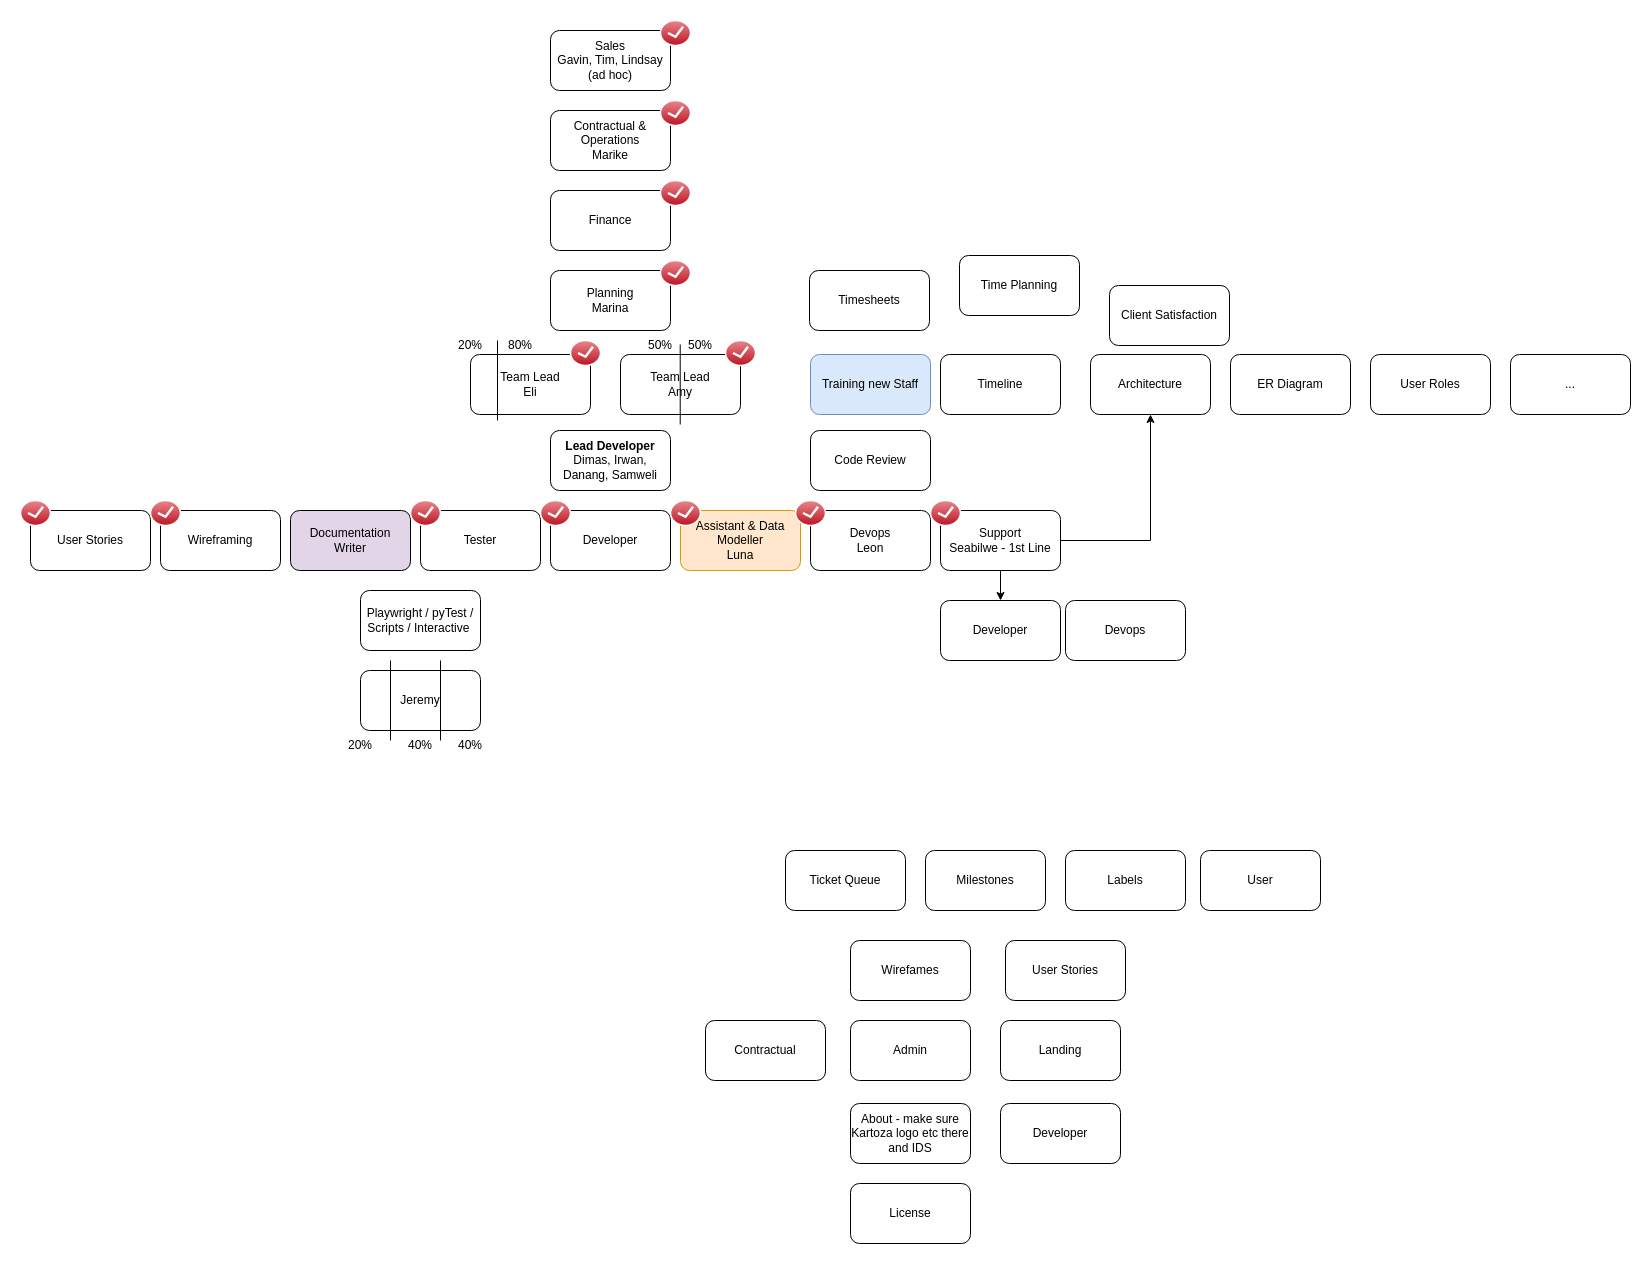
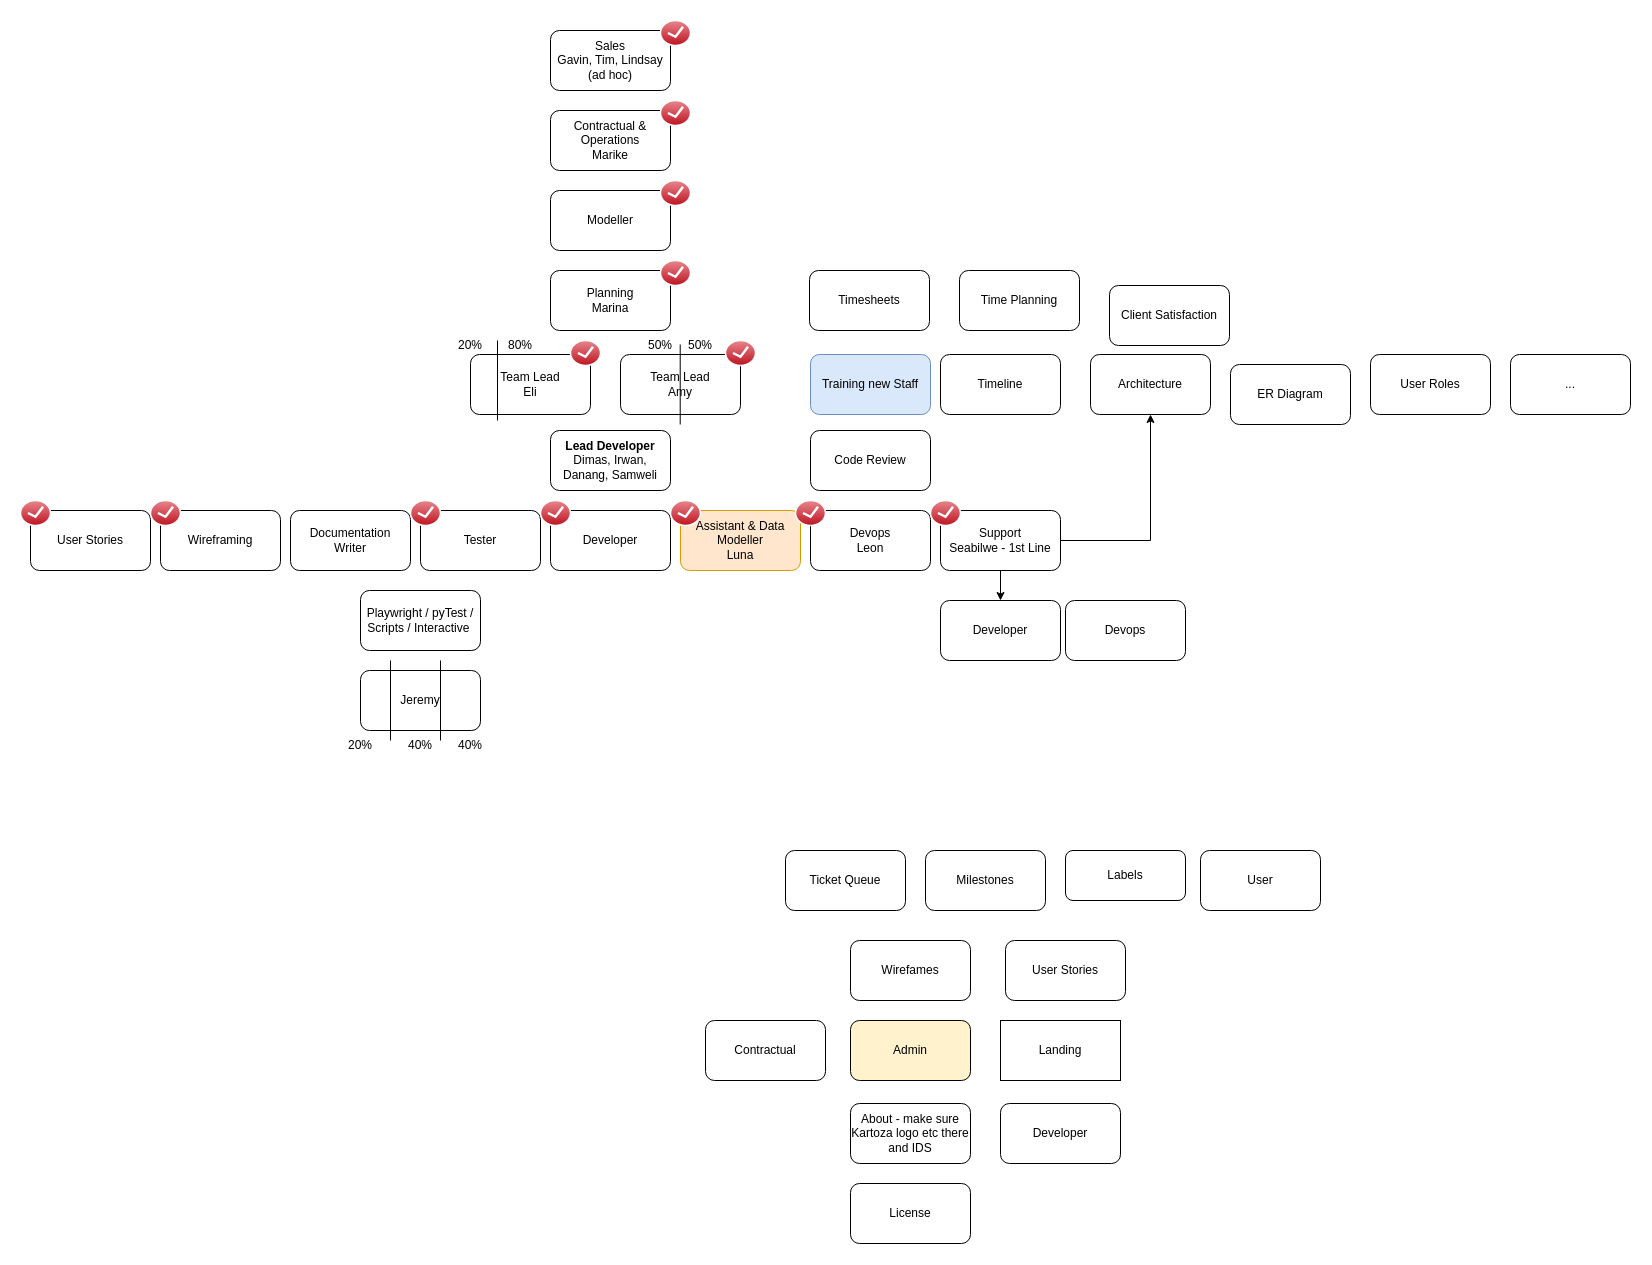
(611, 221) -> (611, 221)
(1020, 286) -> (1020, 301)
(1291, 385) -> (1291, 395)
(351, 541) -> (351, 541)
(1126, 881) -> (1126, 876)
(911, 1051) -> (911, 1051)
(1061, 1051) -> (1061, 1051)
